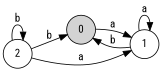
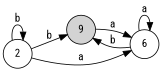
(81, 30) -> (81, 30)
(144, 44) -> (144, 44)
